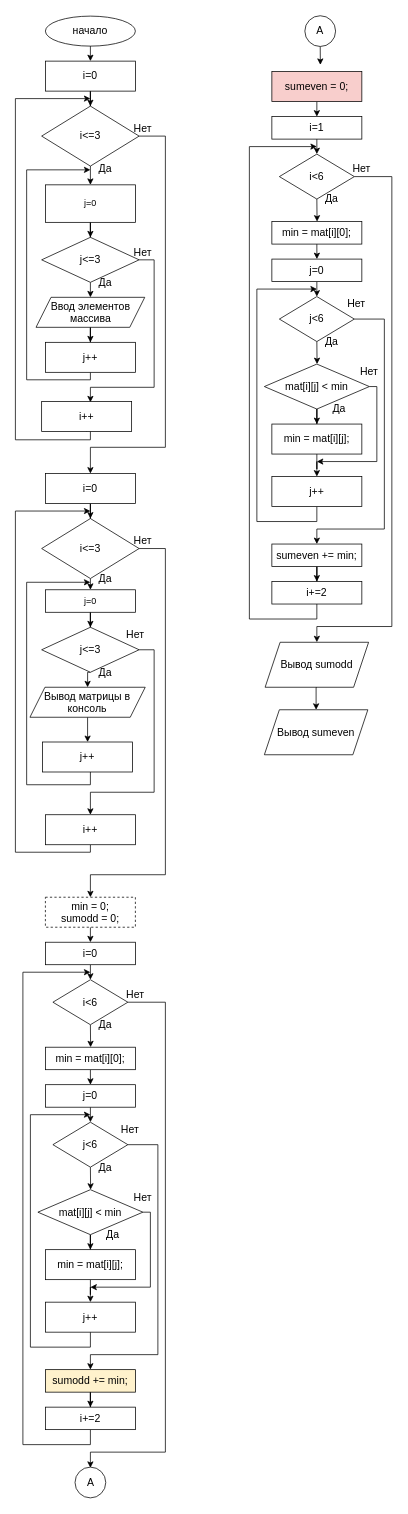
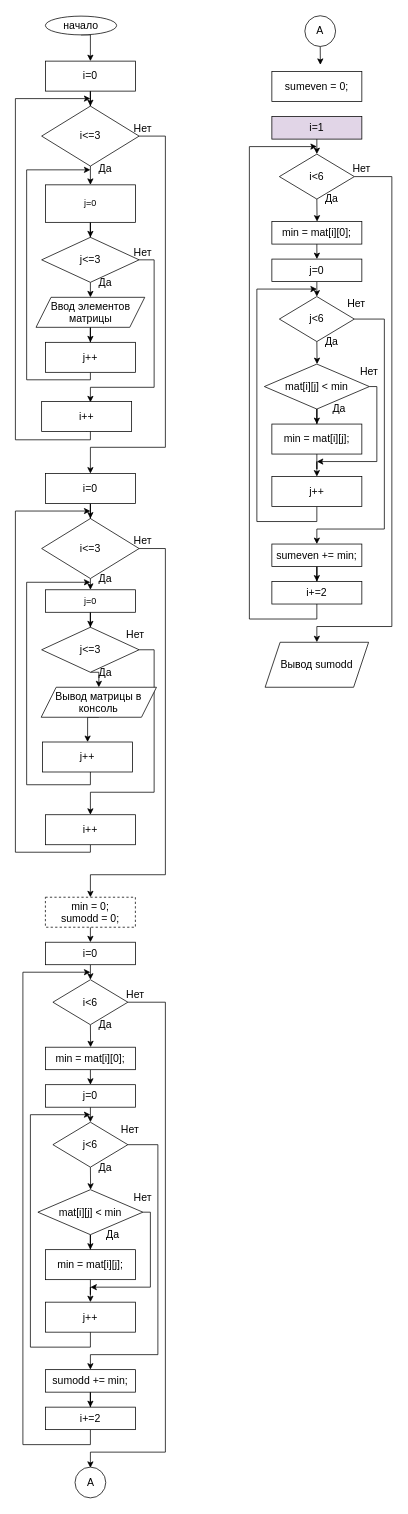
(90, 31) -> (81, 26)
(317, 87) -> (317, 87)
(317, 110) -> none
(317, 128) -> (317, 128)
(91, 312) -> (91, 312)
(88, 702) -> (99, 702)
(316, 703) -> none
(316, 732) -> none
(90, 1381) -> (90, 1381)
